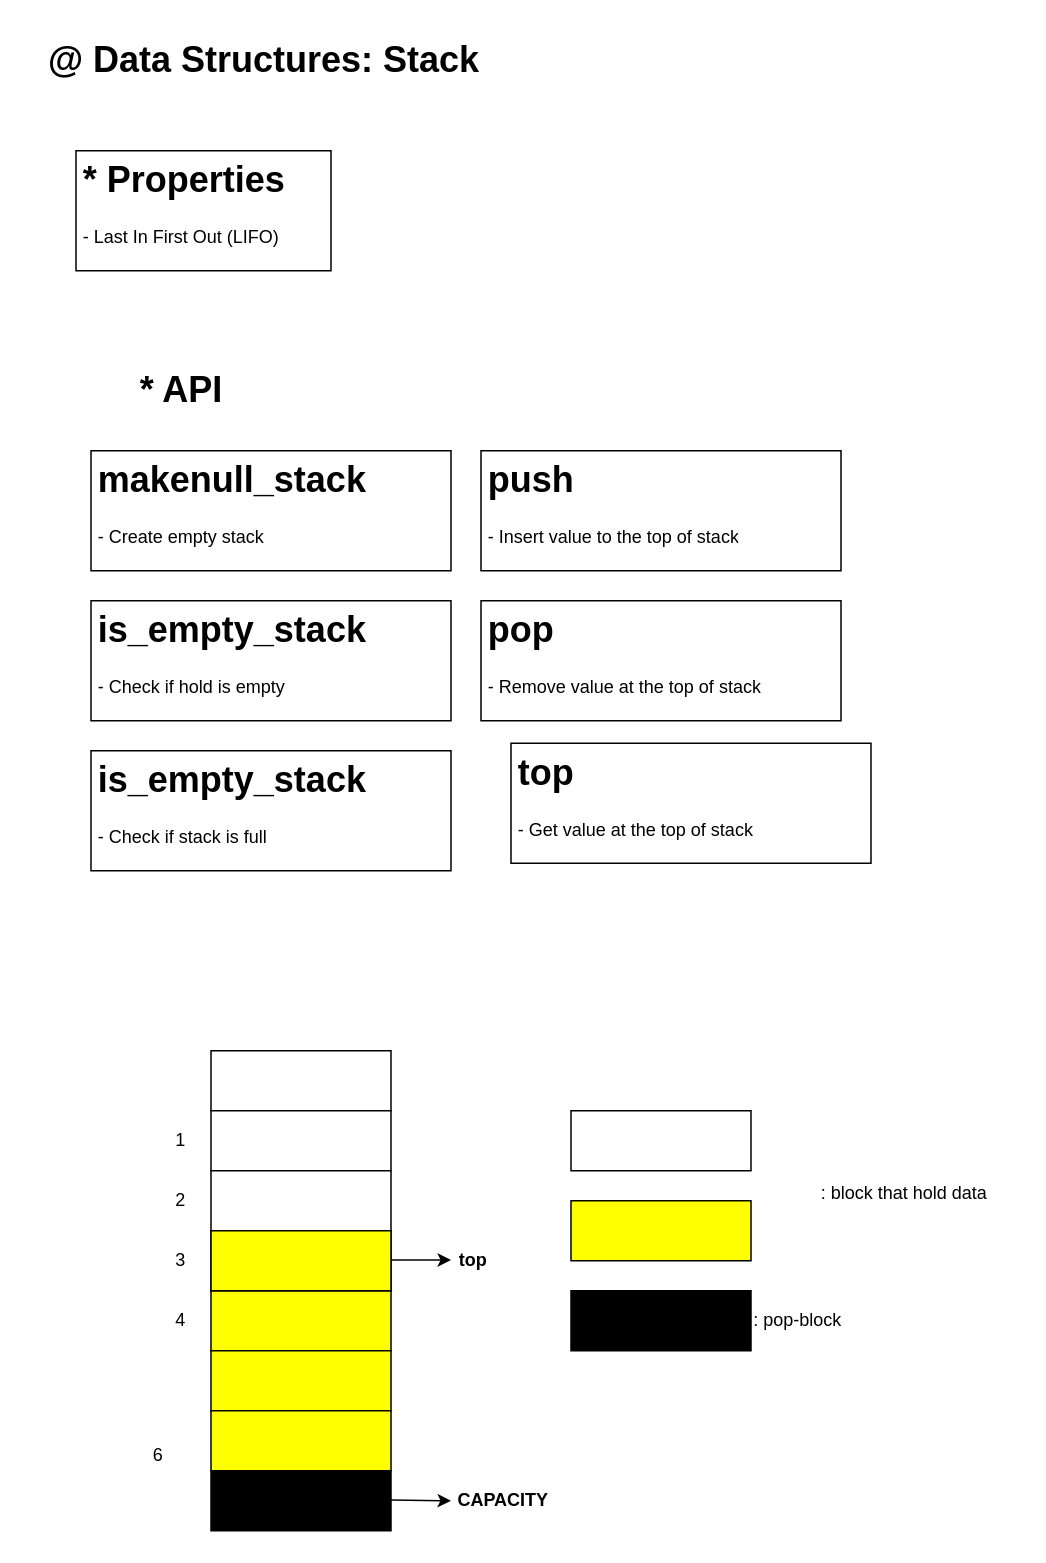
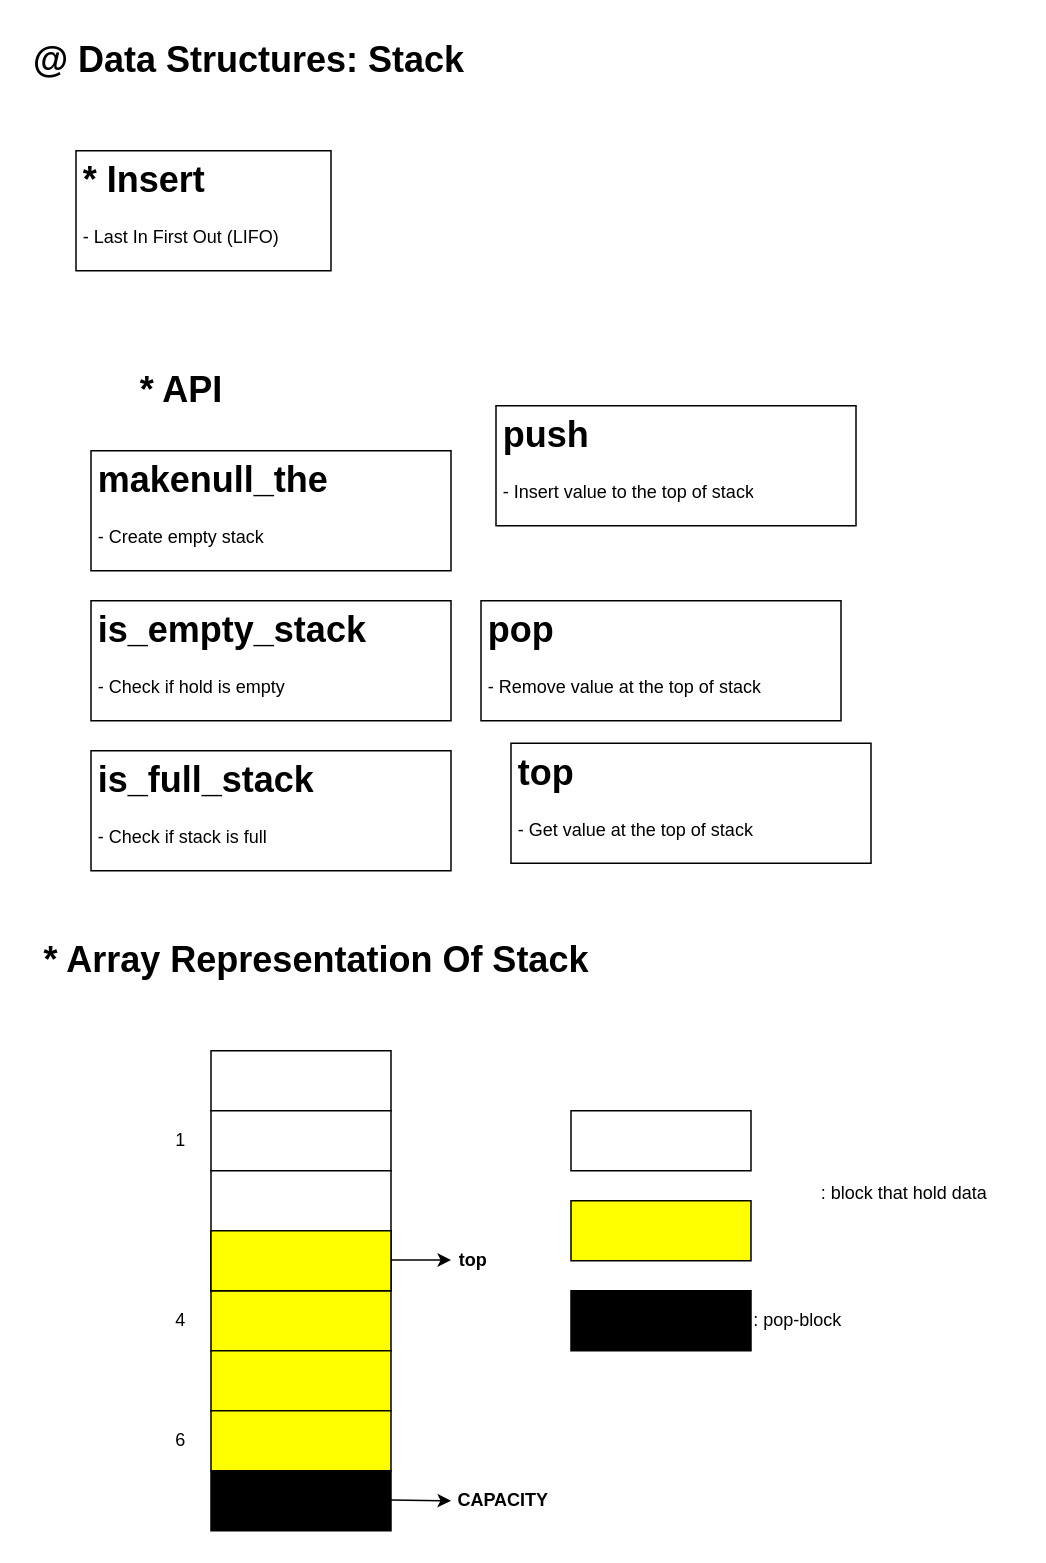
(263, 61) -> (248, 61)
(200, 157) -> (200, 157)
(192, 457) -> (192, 457)
(661, 511) -> (676, 466)
(198, 757) -> (198, 757)
none -> (316, 961)
(181, 1201) -> none
(181, 1261) -> none
(158, 1456) -> (181, 1441)
